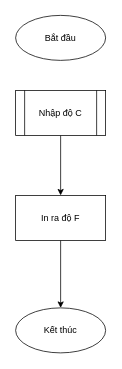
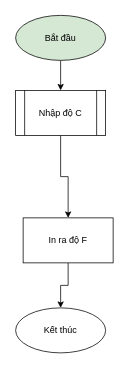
(60, 38) -> (60, 38)
none -> (60, 72)
(60, 218) -> (68, 240)
